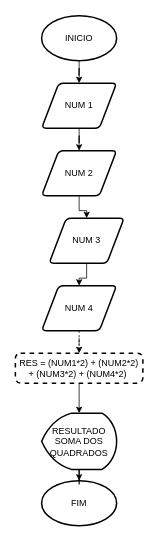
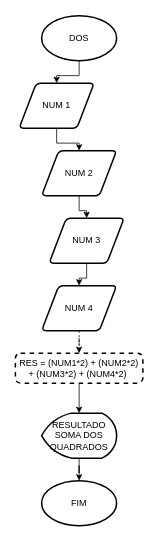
(79, 38) -> (79, 38)
(79, 105) -> (57, 105)
(79, 441) -> (79, 435)
